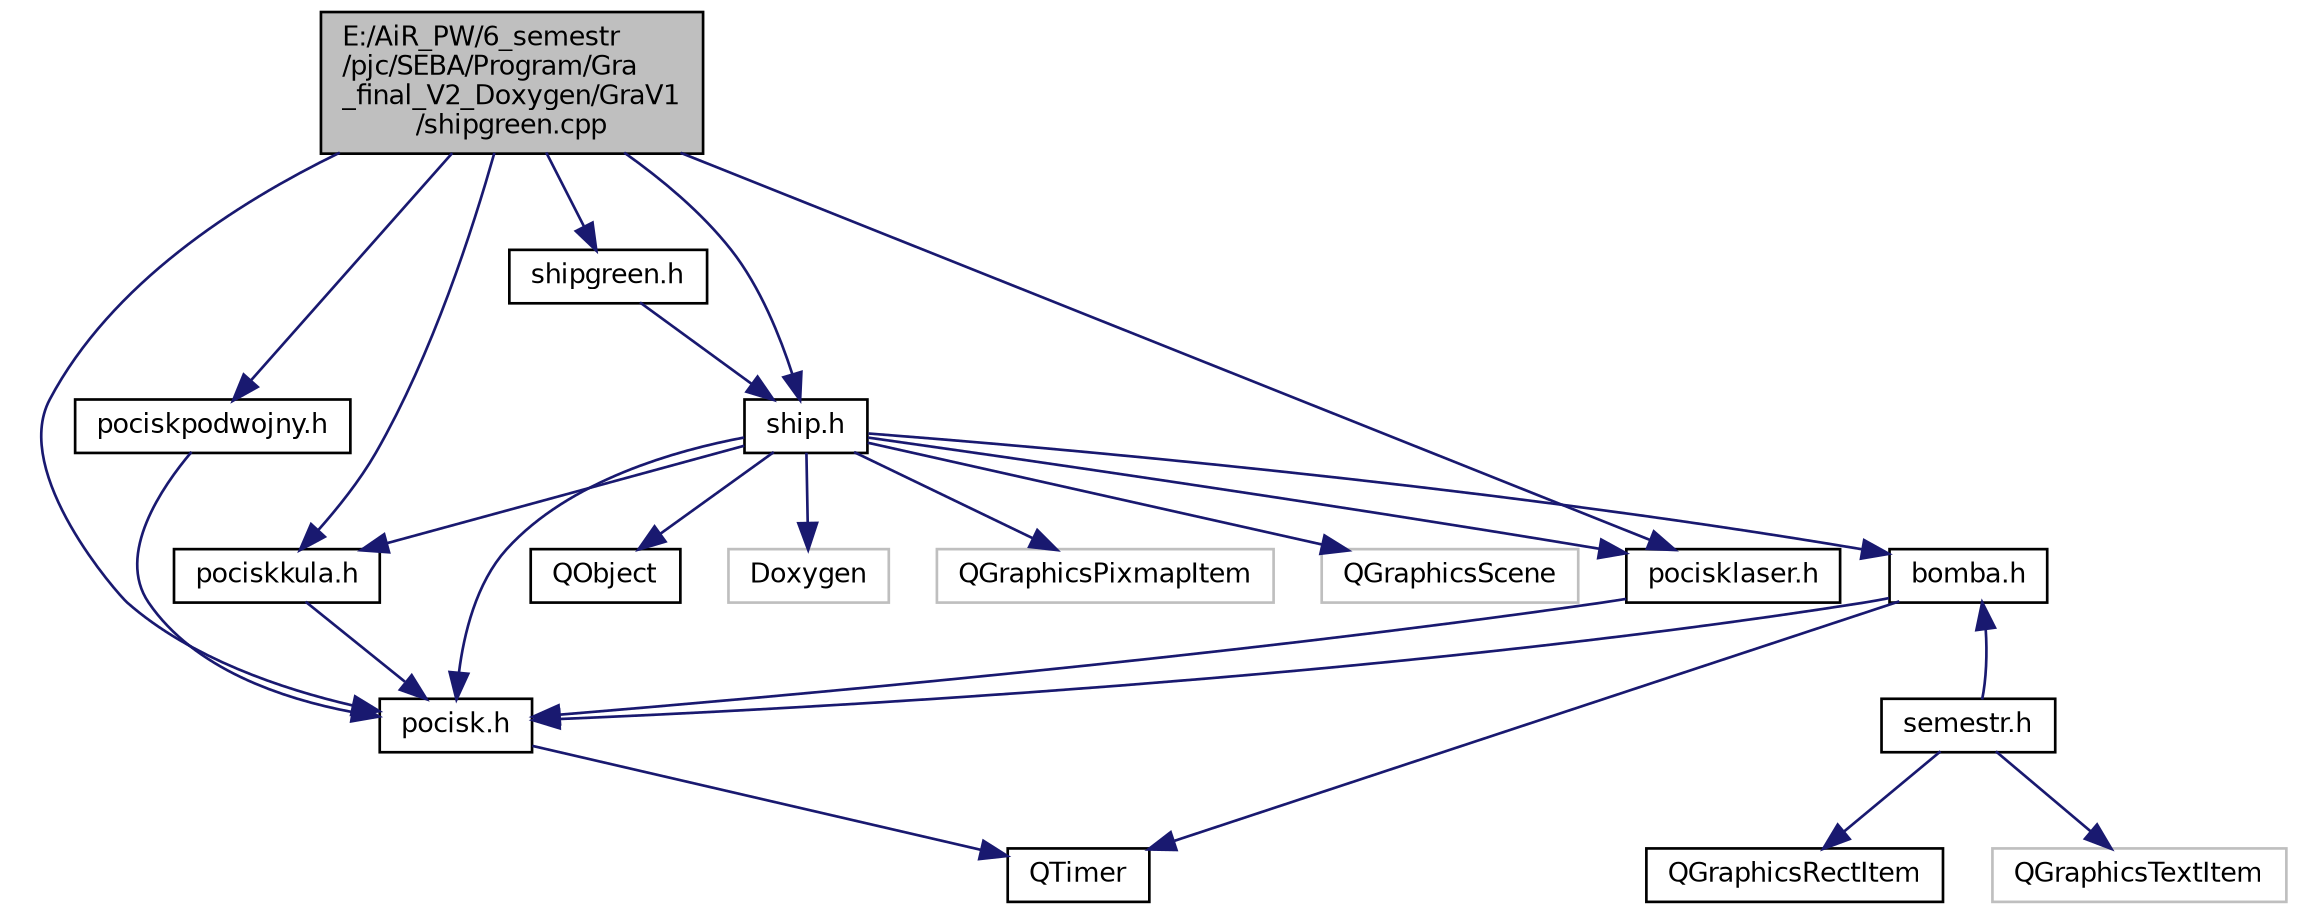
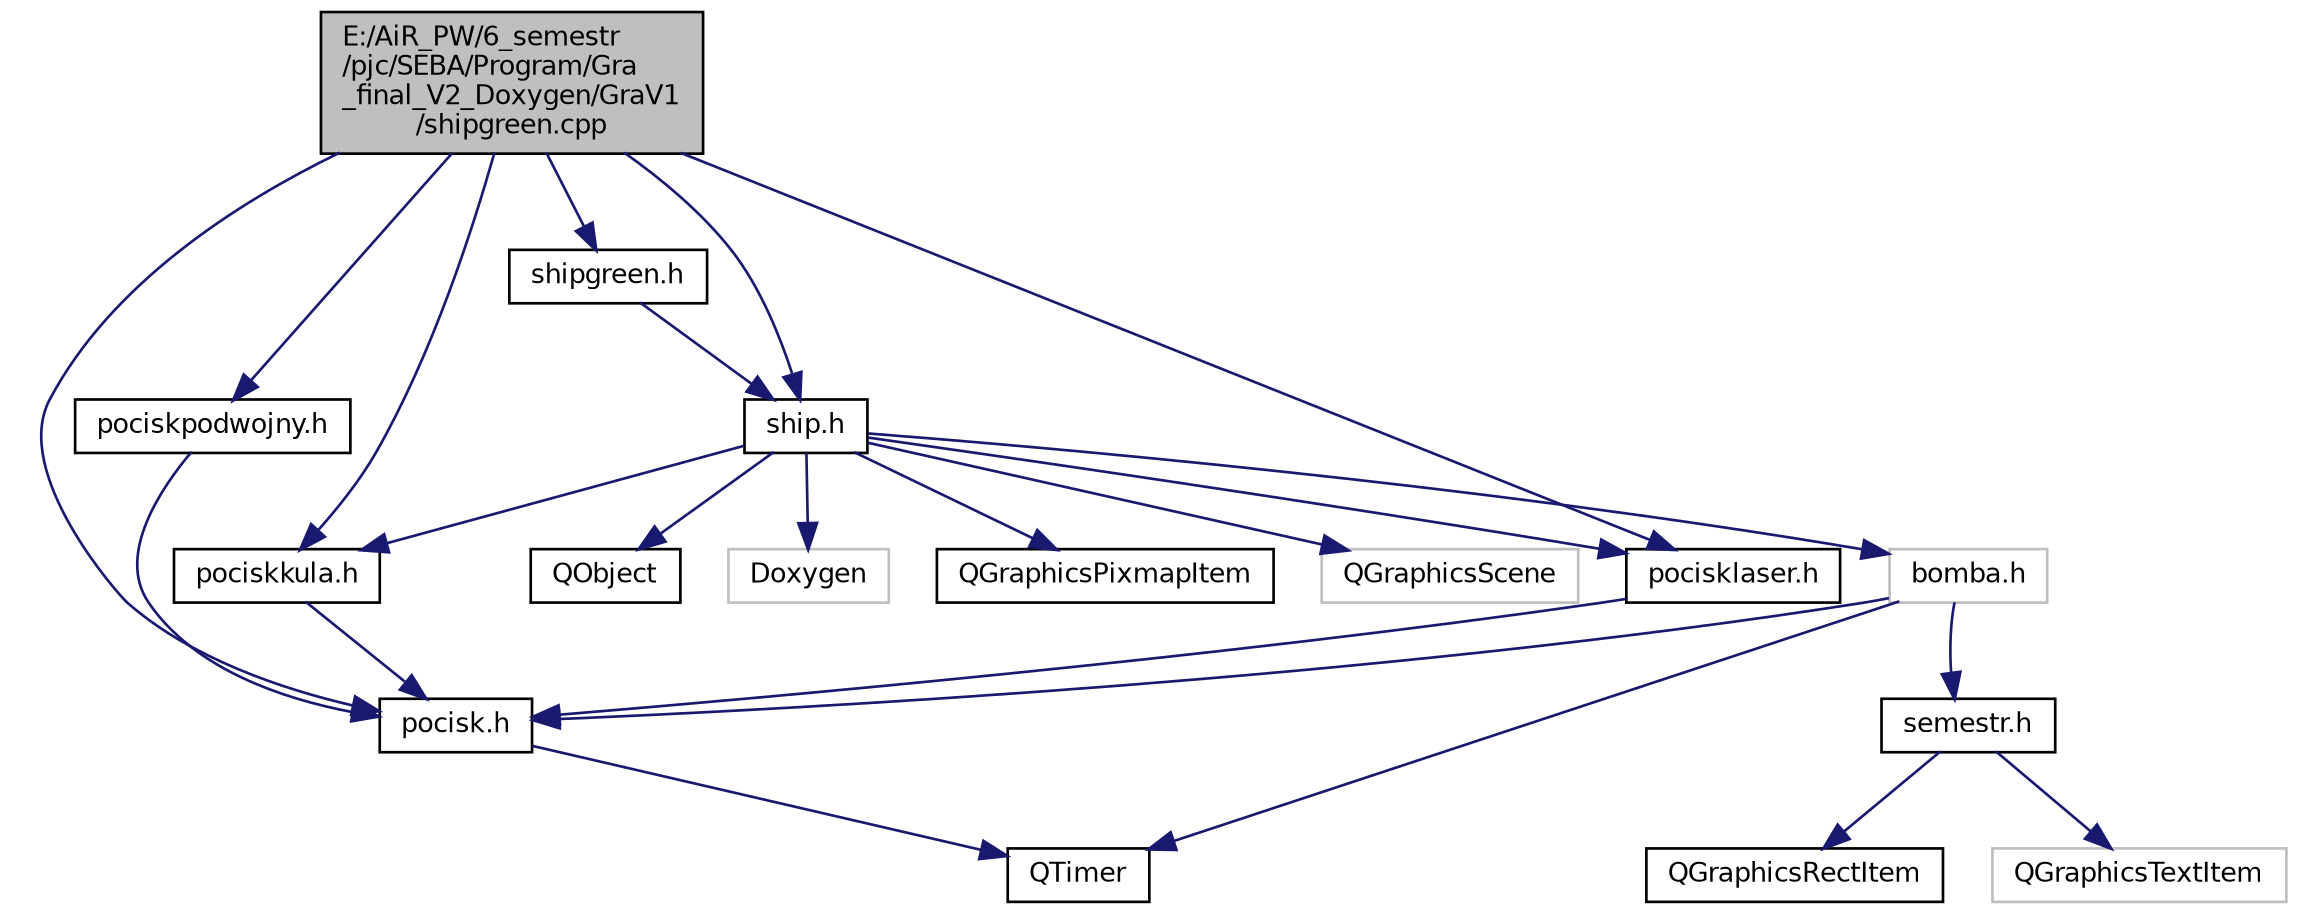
(541, 518) -> none
(1105, 576) -> (1105, 576)
(1968, 576) -> (1968, 576)
(1986, 664) -> (1951, 638)
